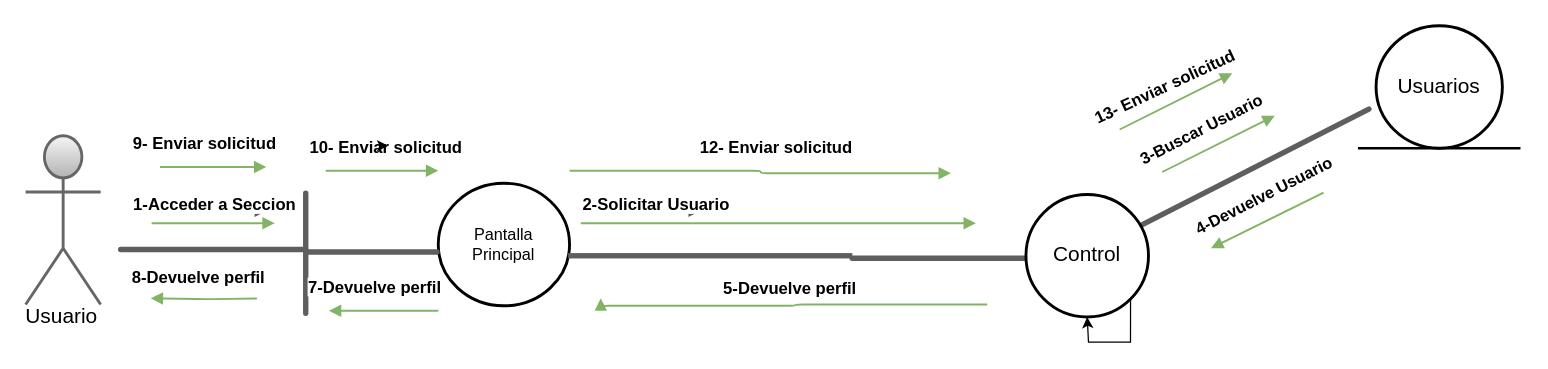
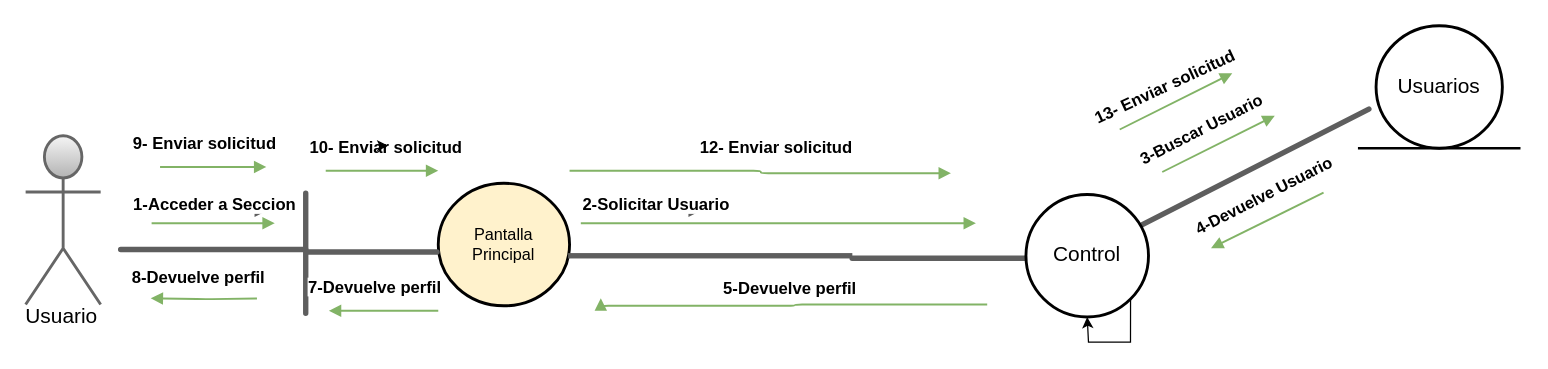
(504, 244) -> (504, 244)
